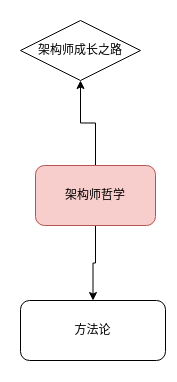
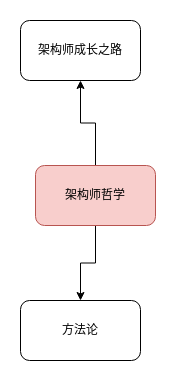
(81, 51) -> (81, 51)
(93, 331) -> (81, 331)
